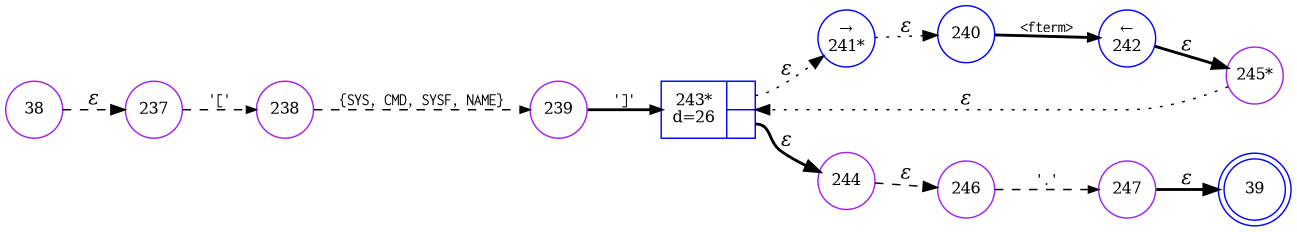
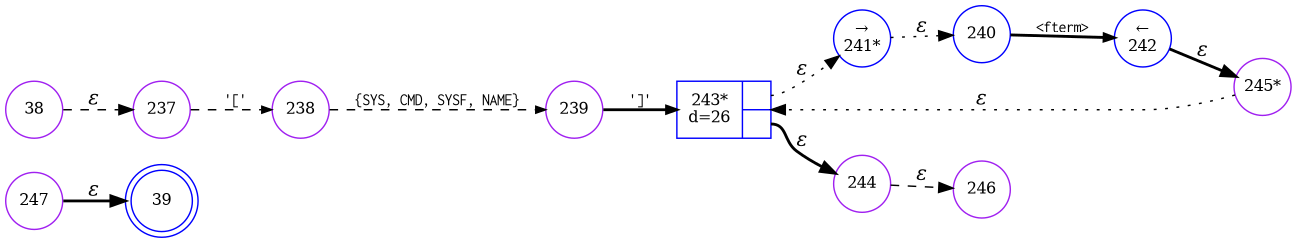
(1042, 190) -> none
